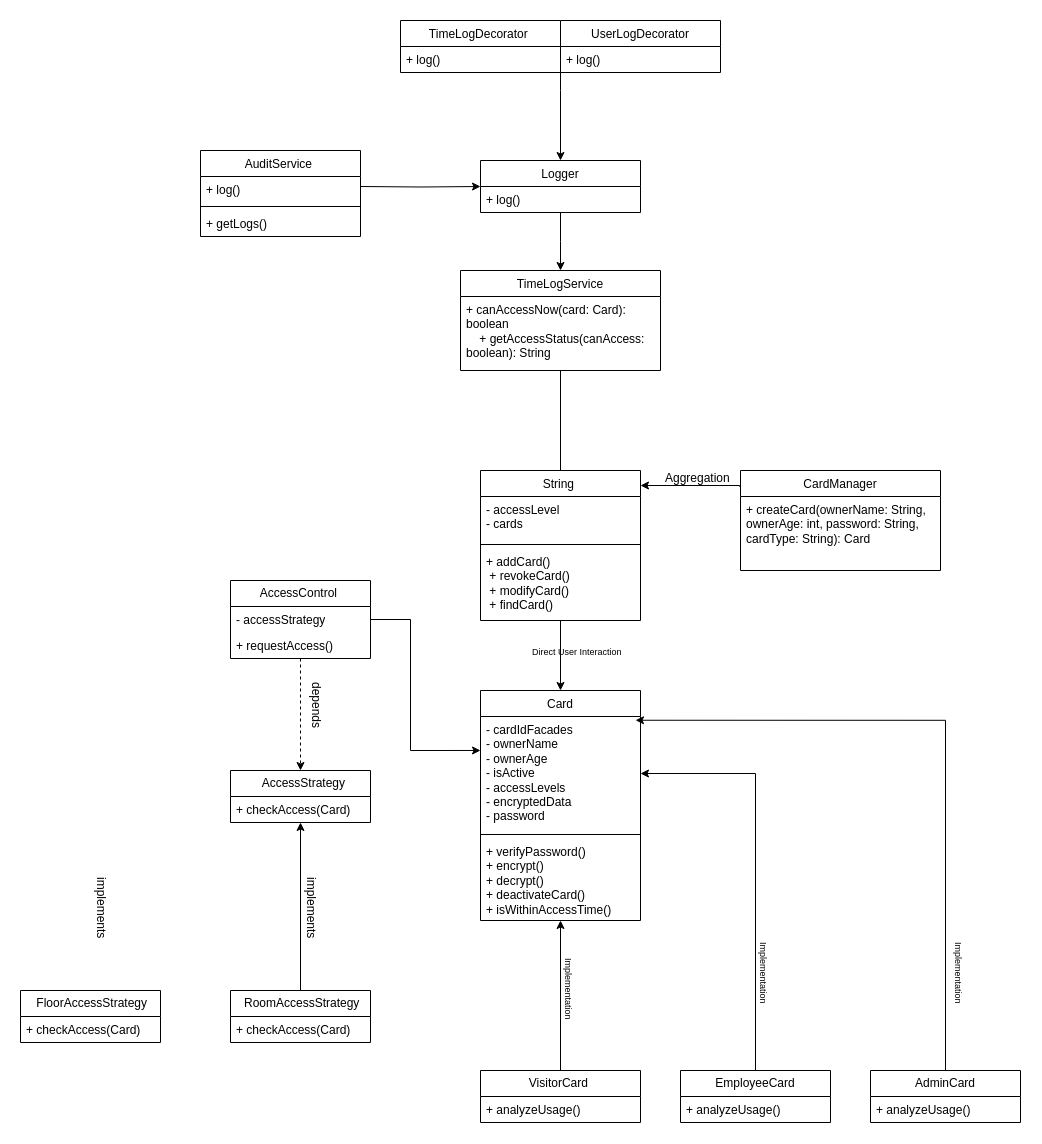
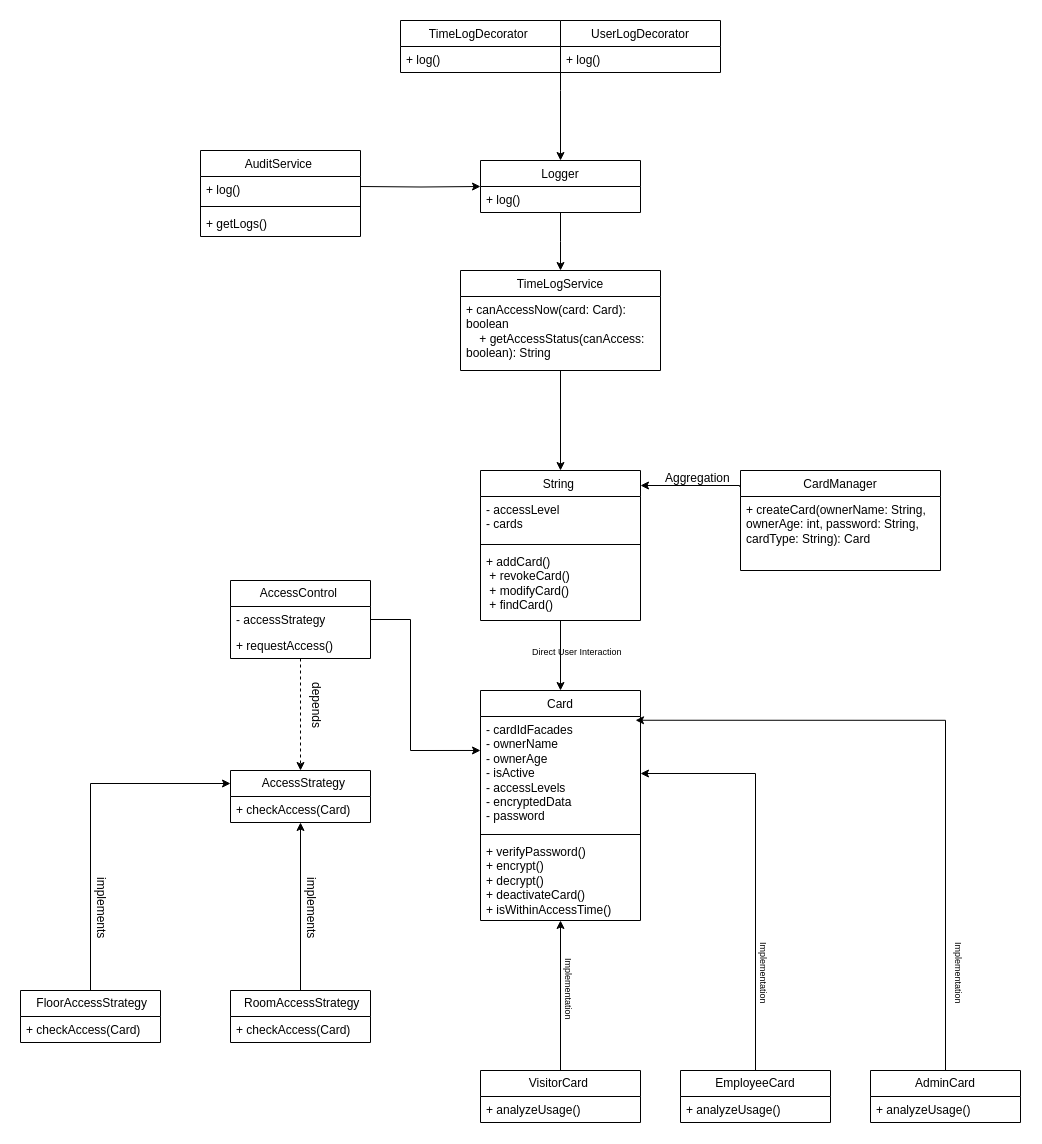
(561, 465) -> (561, 462)
none -> (91, 820)
